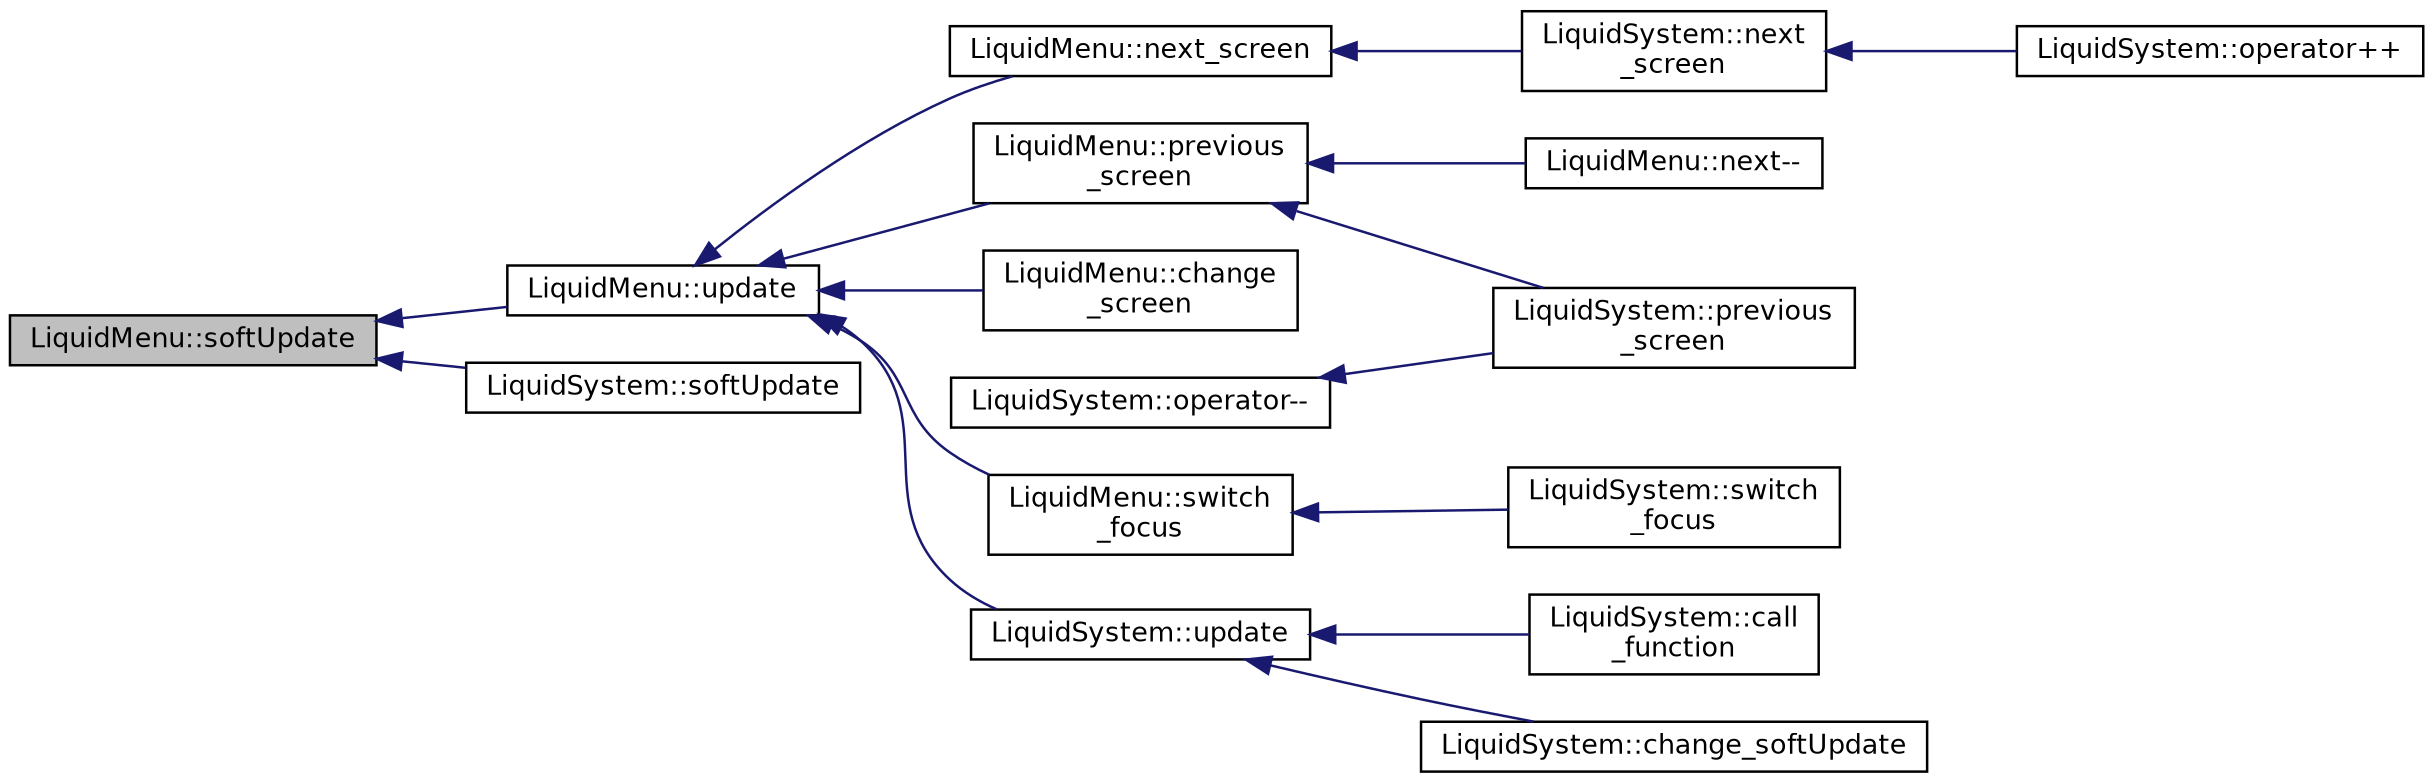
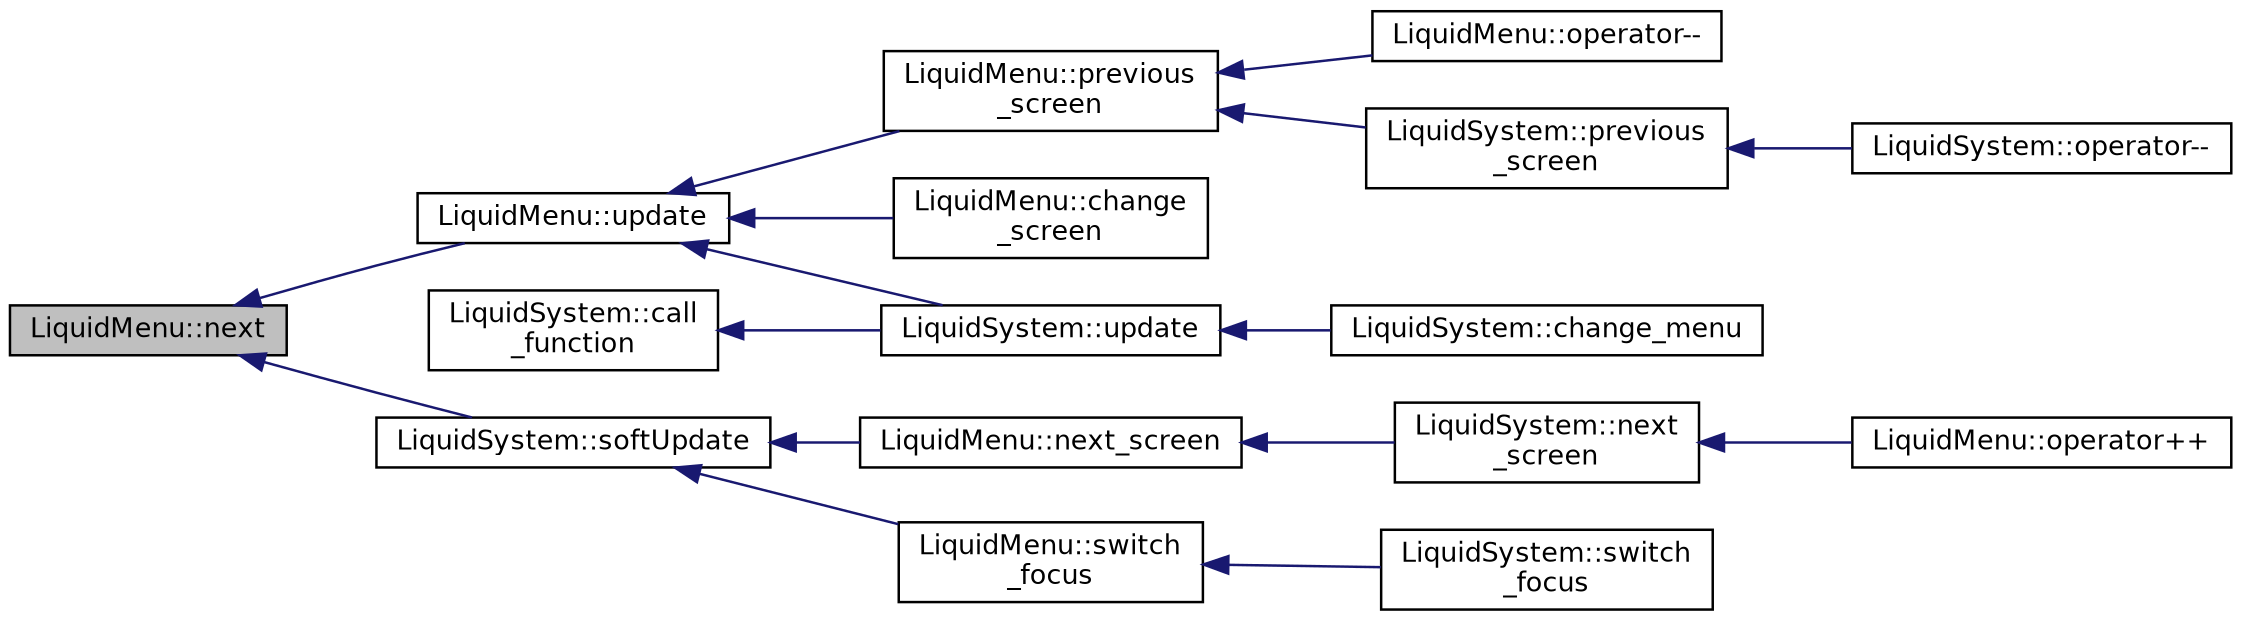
(2220, 51) -> (2042, 443)
(856, 149) -> (828, 443)
(1674, 163) -> (1547, 36)
(193, 340) -> (148, 330)
(1419, 364) -> (1803, 148)
(919, 421) -> (799, 499)
(1432, 634) -> (812, 330)
(1674, 747) -> (1547, 330)
